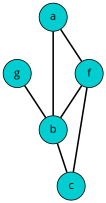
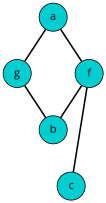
(53, 73) -> (35, 45)
(62, 158) -> none
